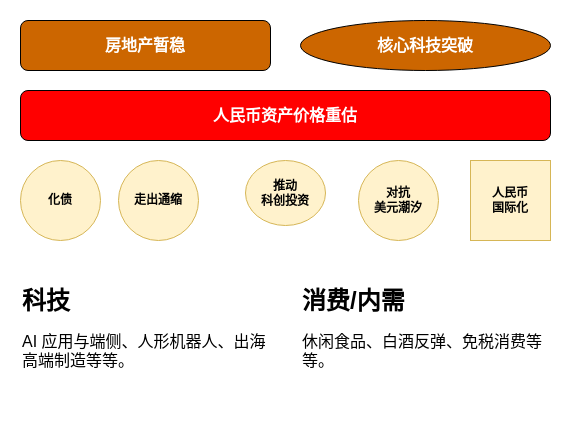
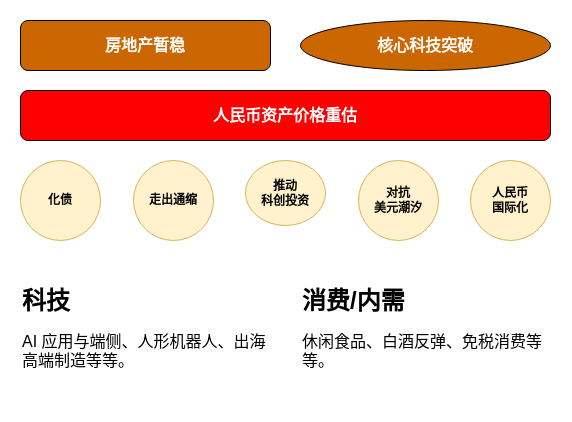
(159, 201) -> (174, 201)
(511, 201) -> (511, 201)
